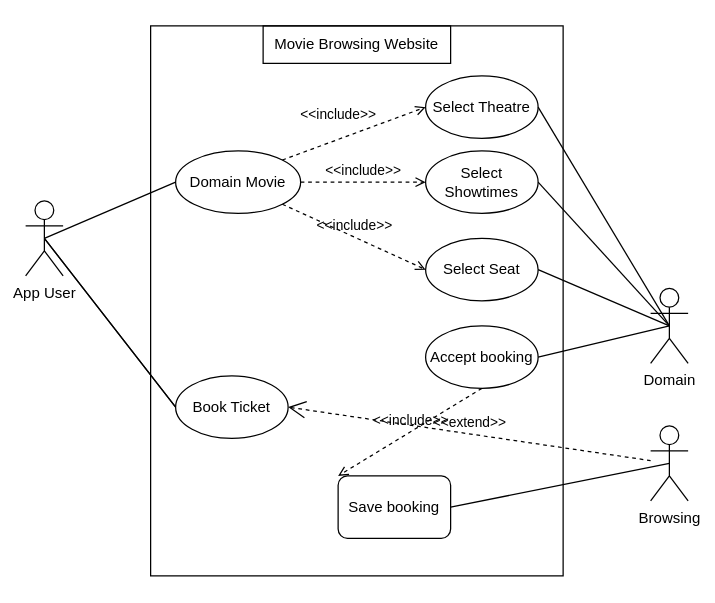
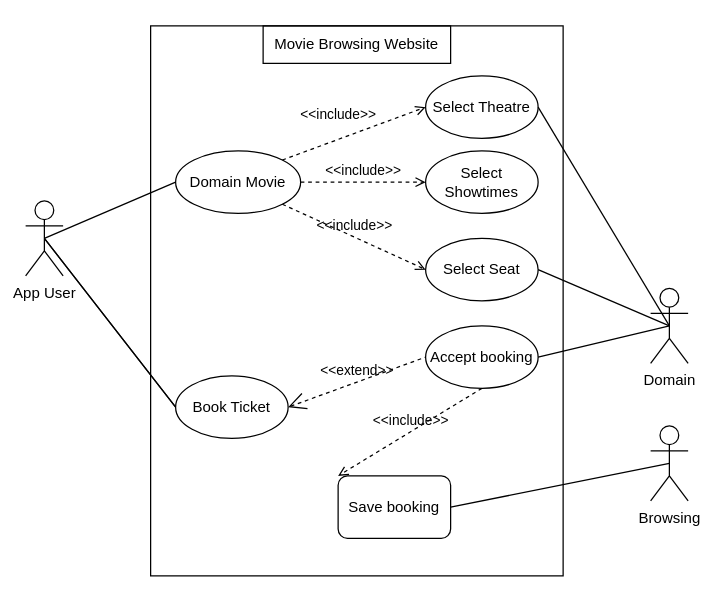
(596, 246) -> none
(536, 443) -> (356, 382)
